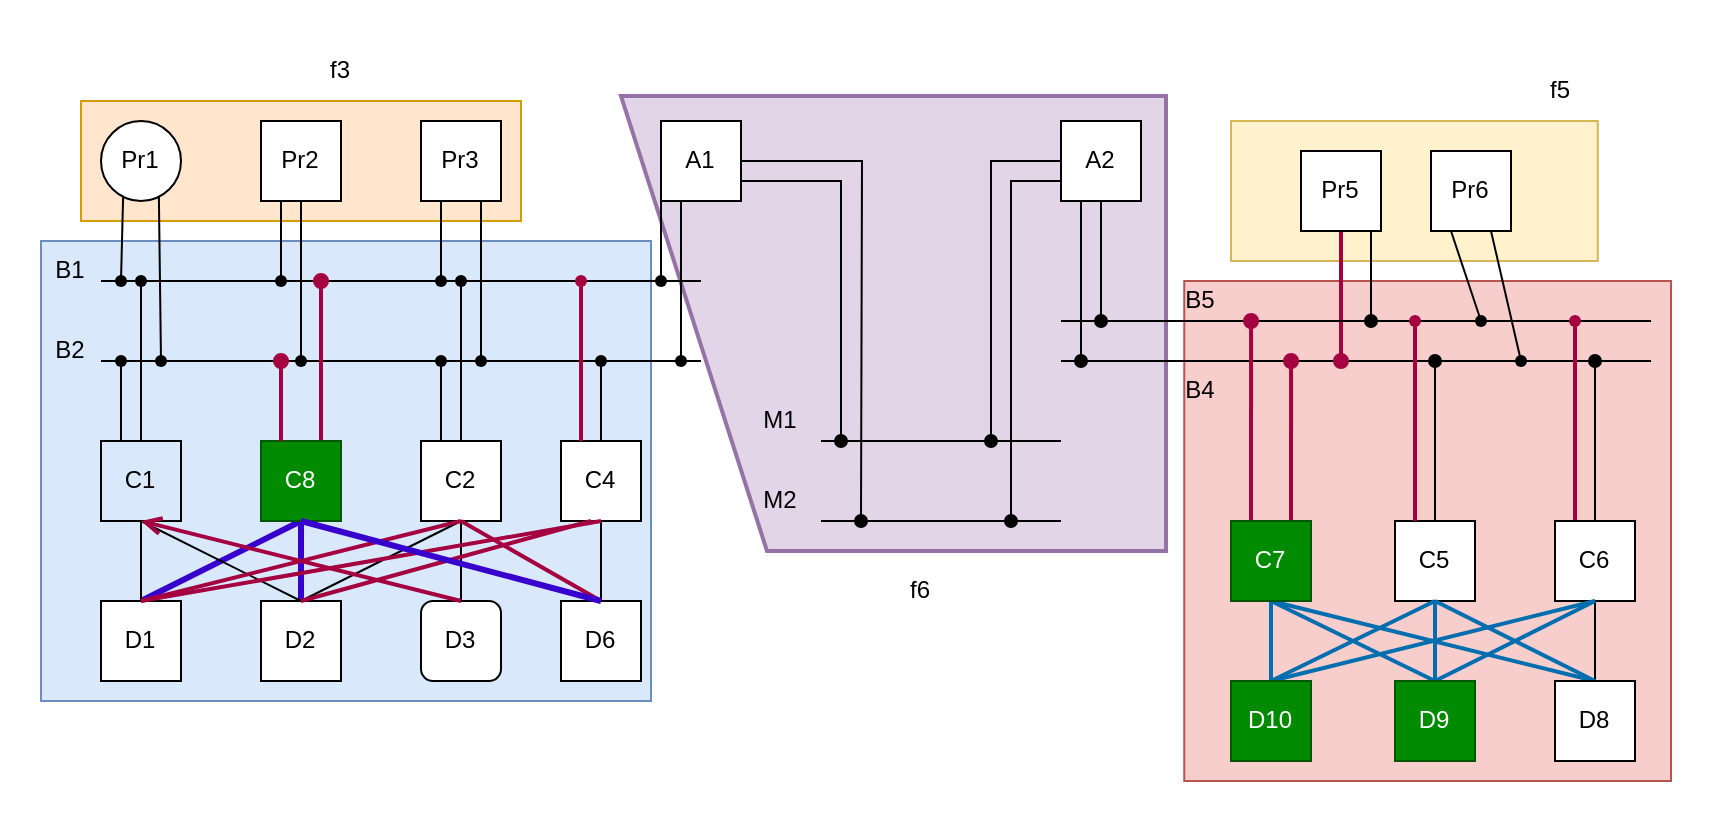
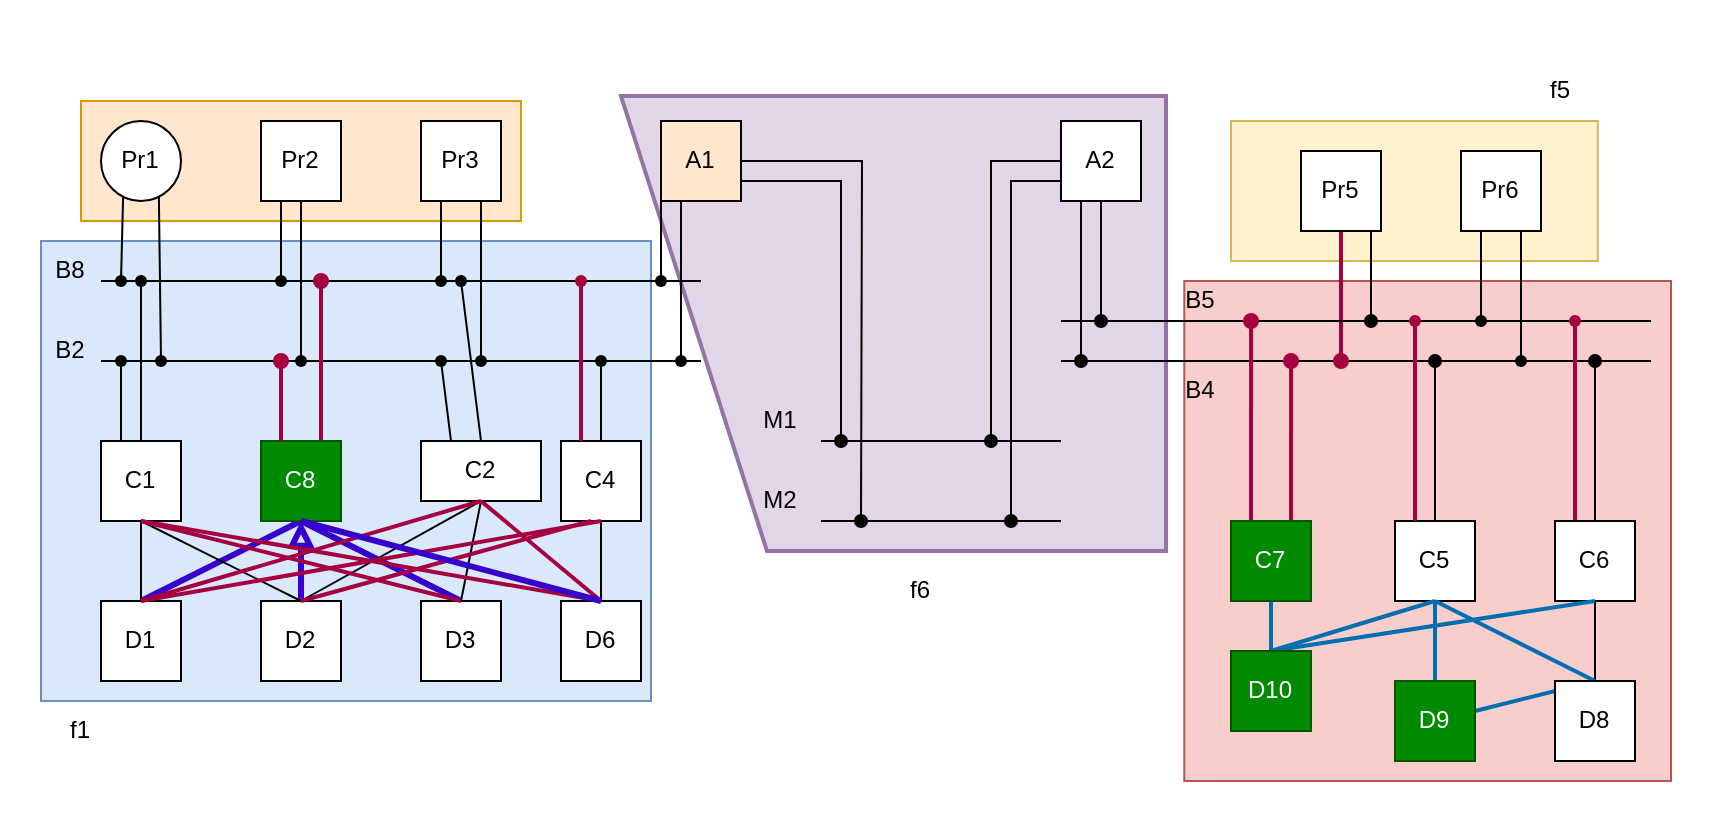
(341, 71) -> none
(701, 161) -> (701, 161)
(1471, 191) -> (1501, 191)
(71, 271) -> (71, 271)
(141, 481) -> (141, 481)
(461, 481) -> (481, 471)
(185, 532) -> (185, 532)
(301, 539) -> (301, 565)
none -> (429, 585)
none -> (524, 588)
(1306, 618) -> none
(1550, 623) -> none
(461, 641) -> (461, 641)
(1540, 667) -> (1515, 701)
(1271, 721) -> (1271, 691)
none -> (81, 731)
